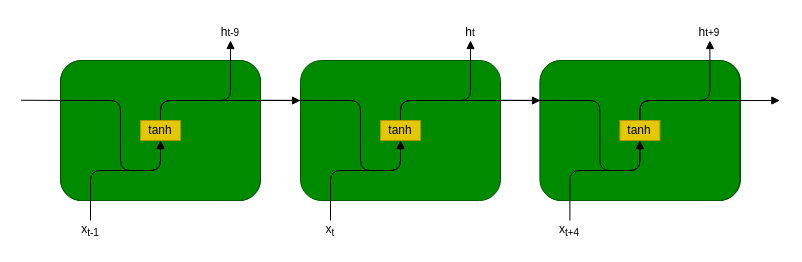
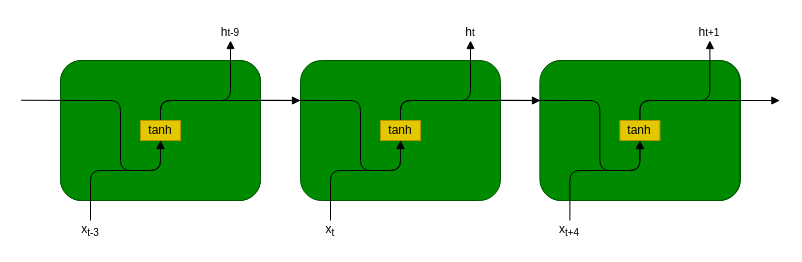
(710, 31) -> (710, 31)
(91, 231) -> (91, 231)
